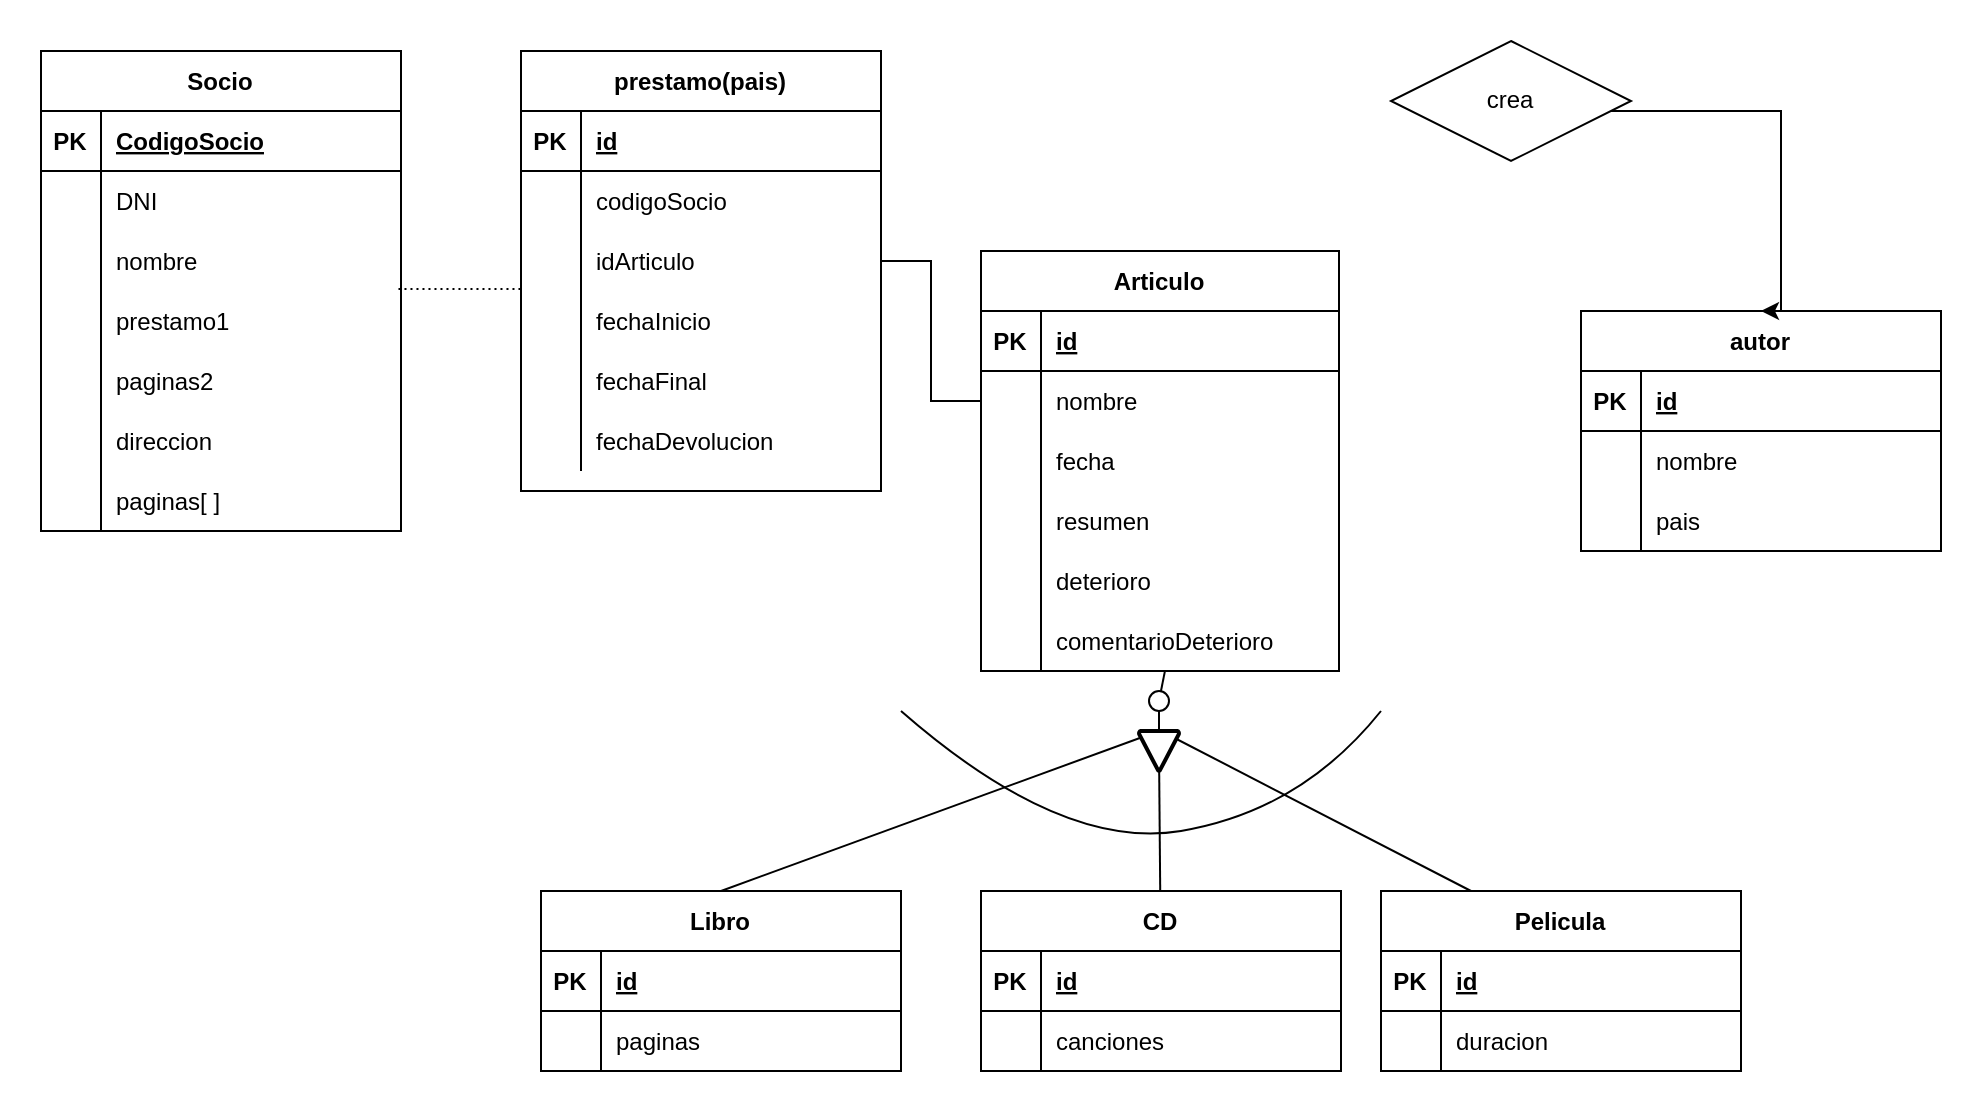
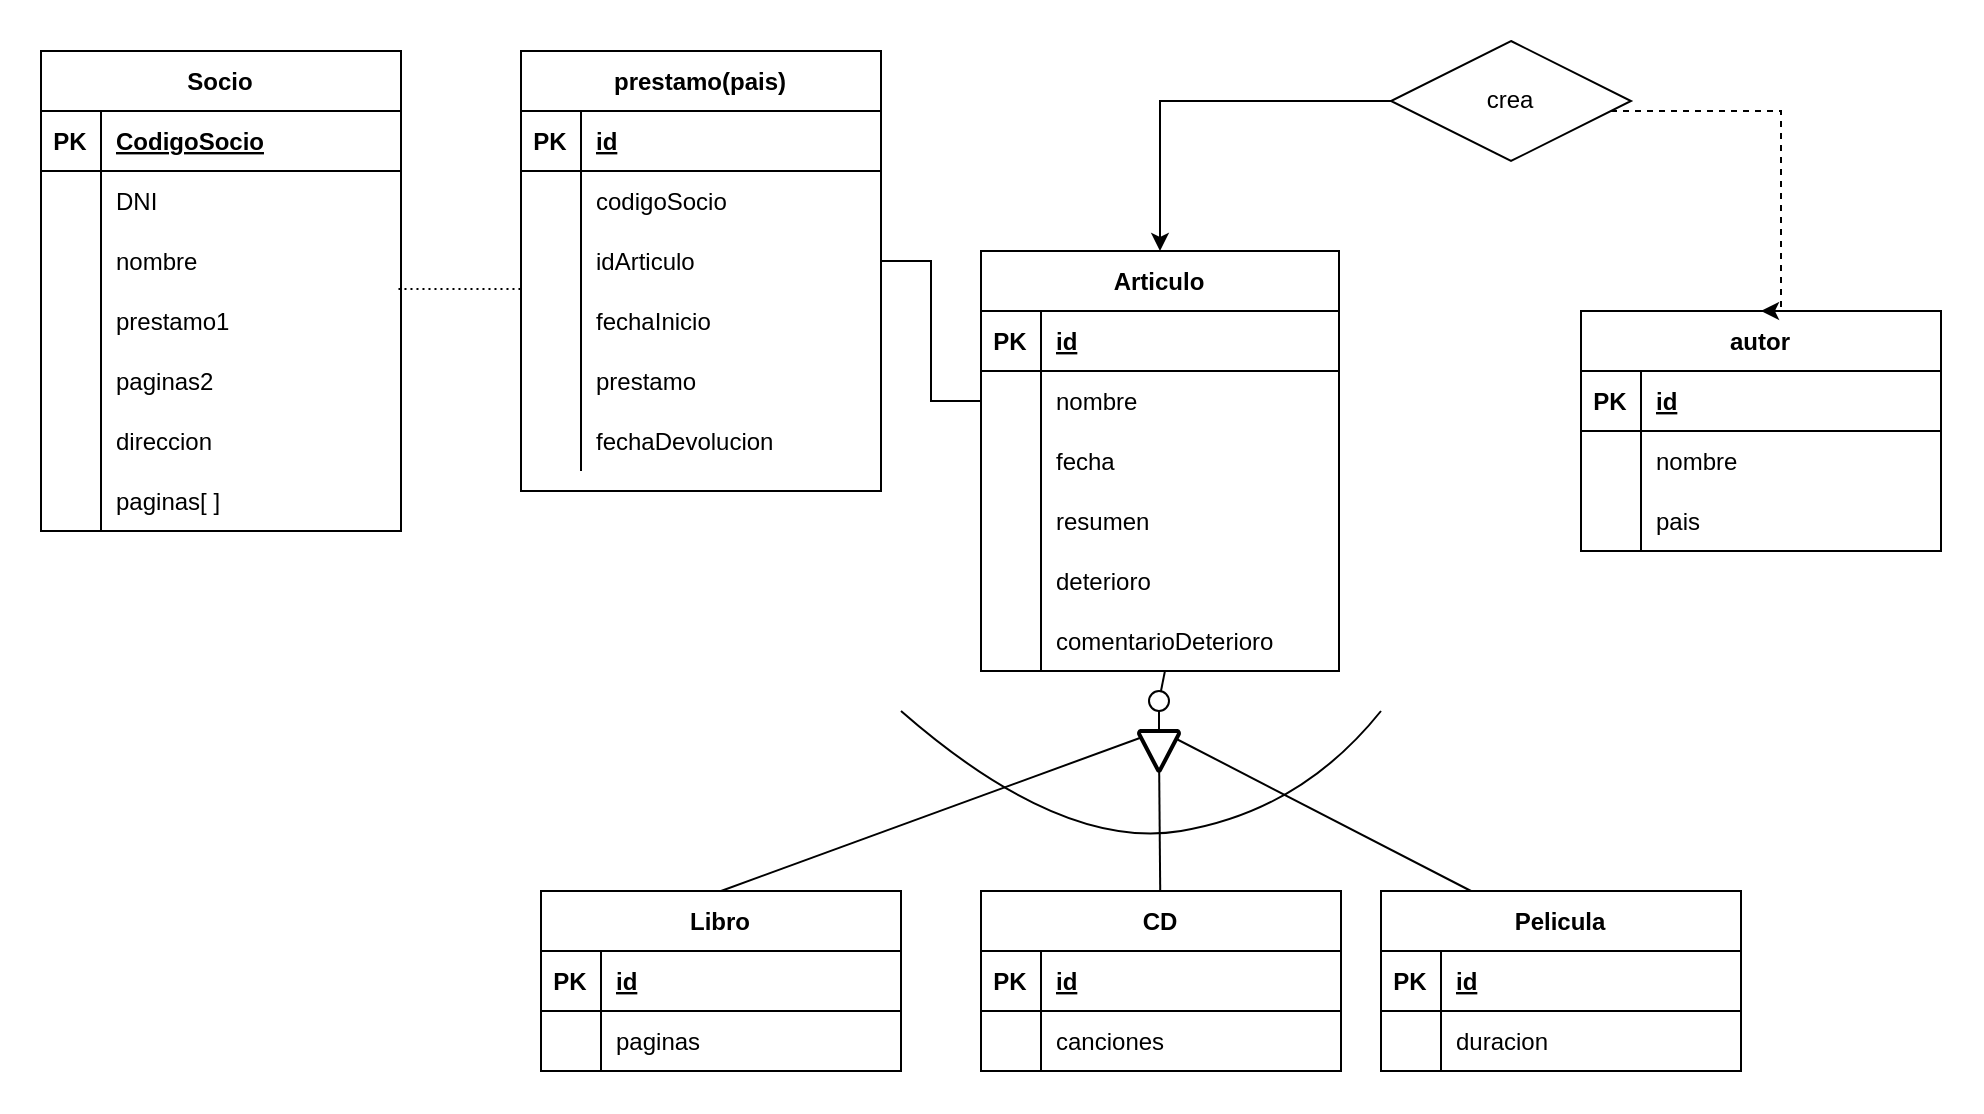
none -> (1207, 101)
(1781, 129) -> (1781, 129)
(657, 382) -> (650, 382)
